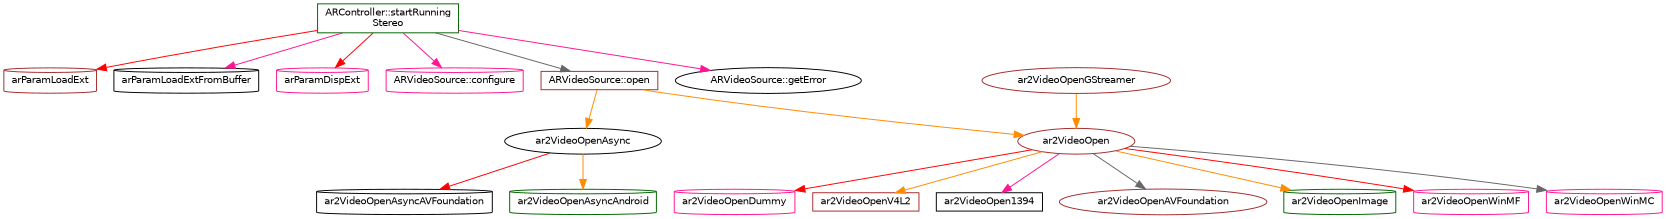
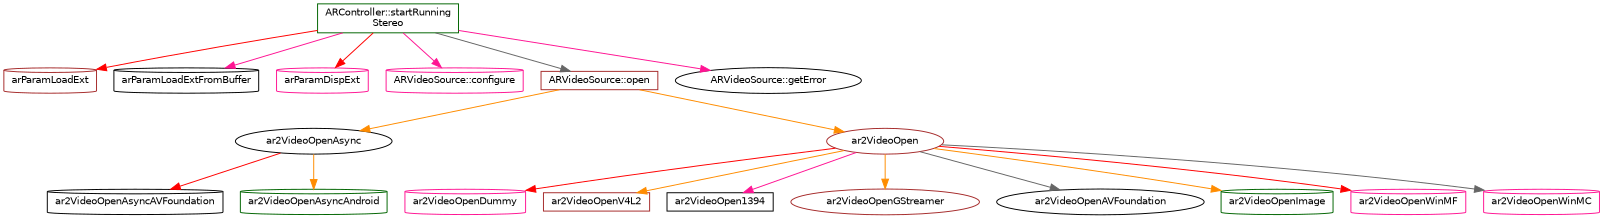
(1076, 106) -> (885, 167)
(1163, 202) -> (1100, 202)
